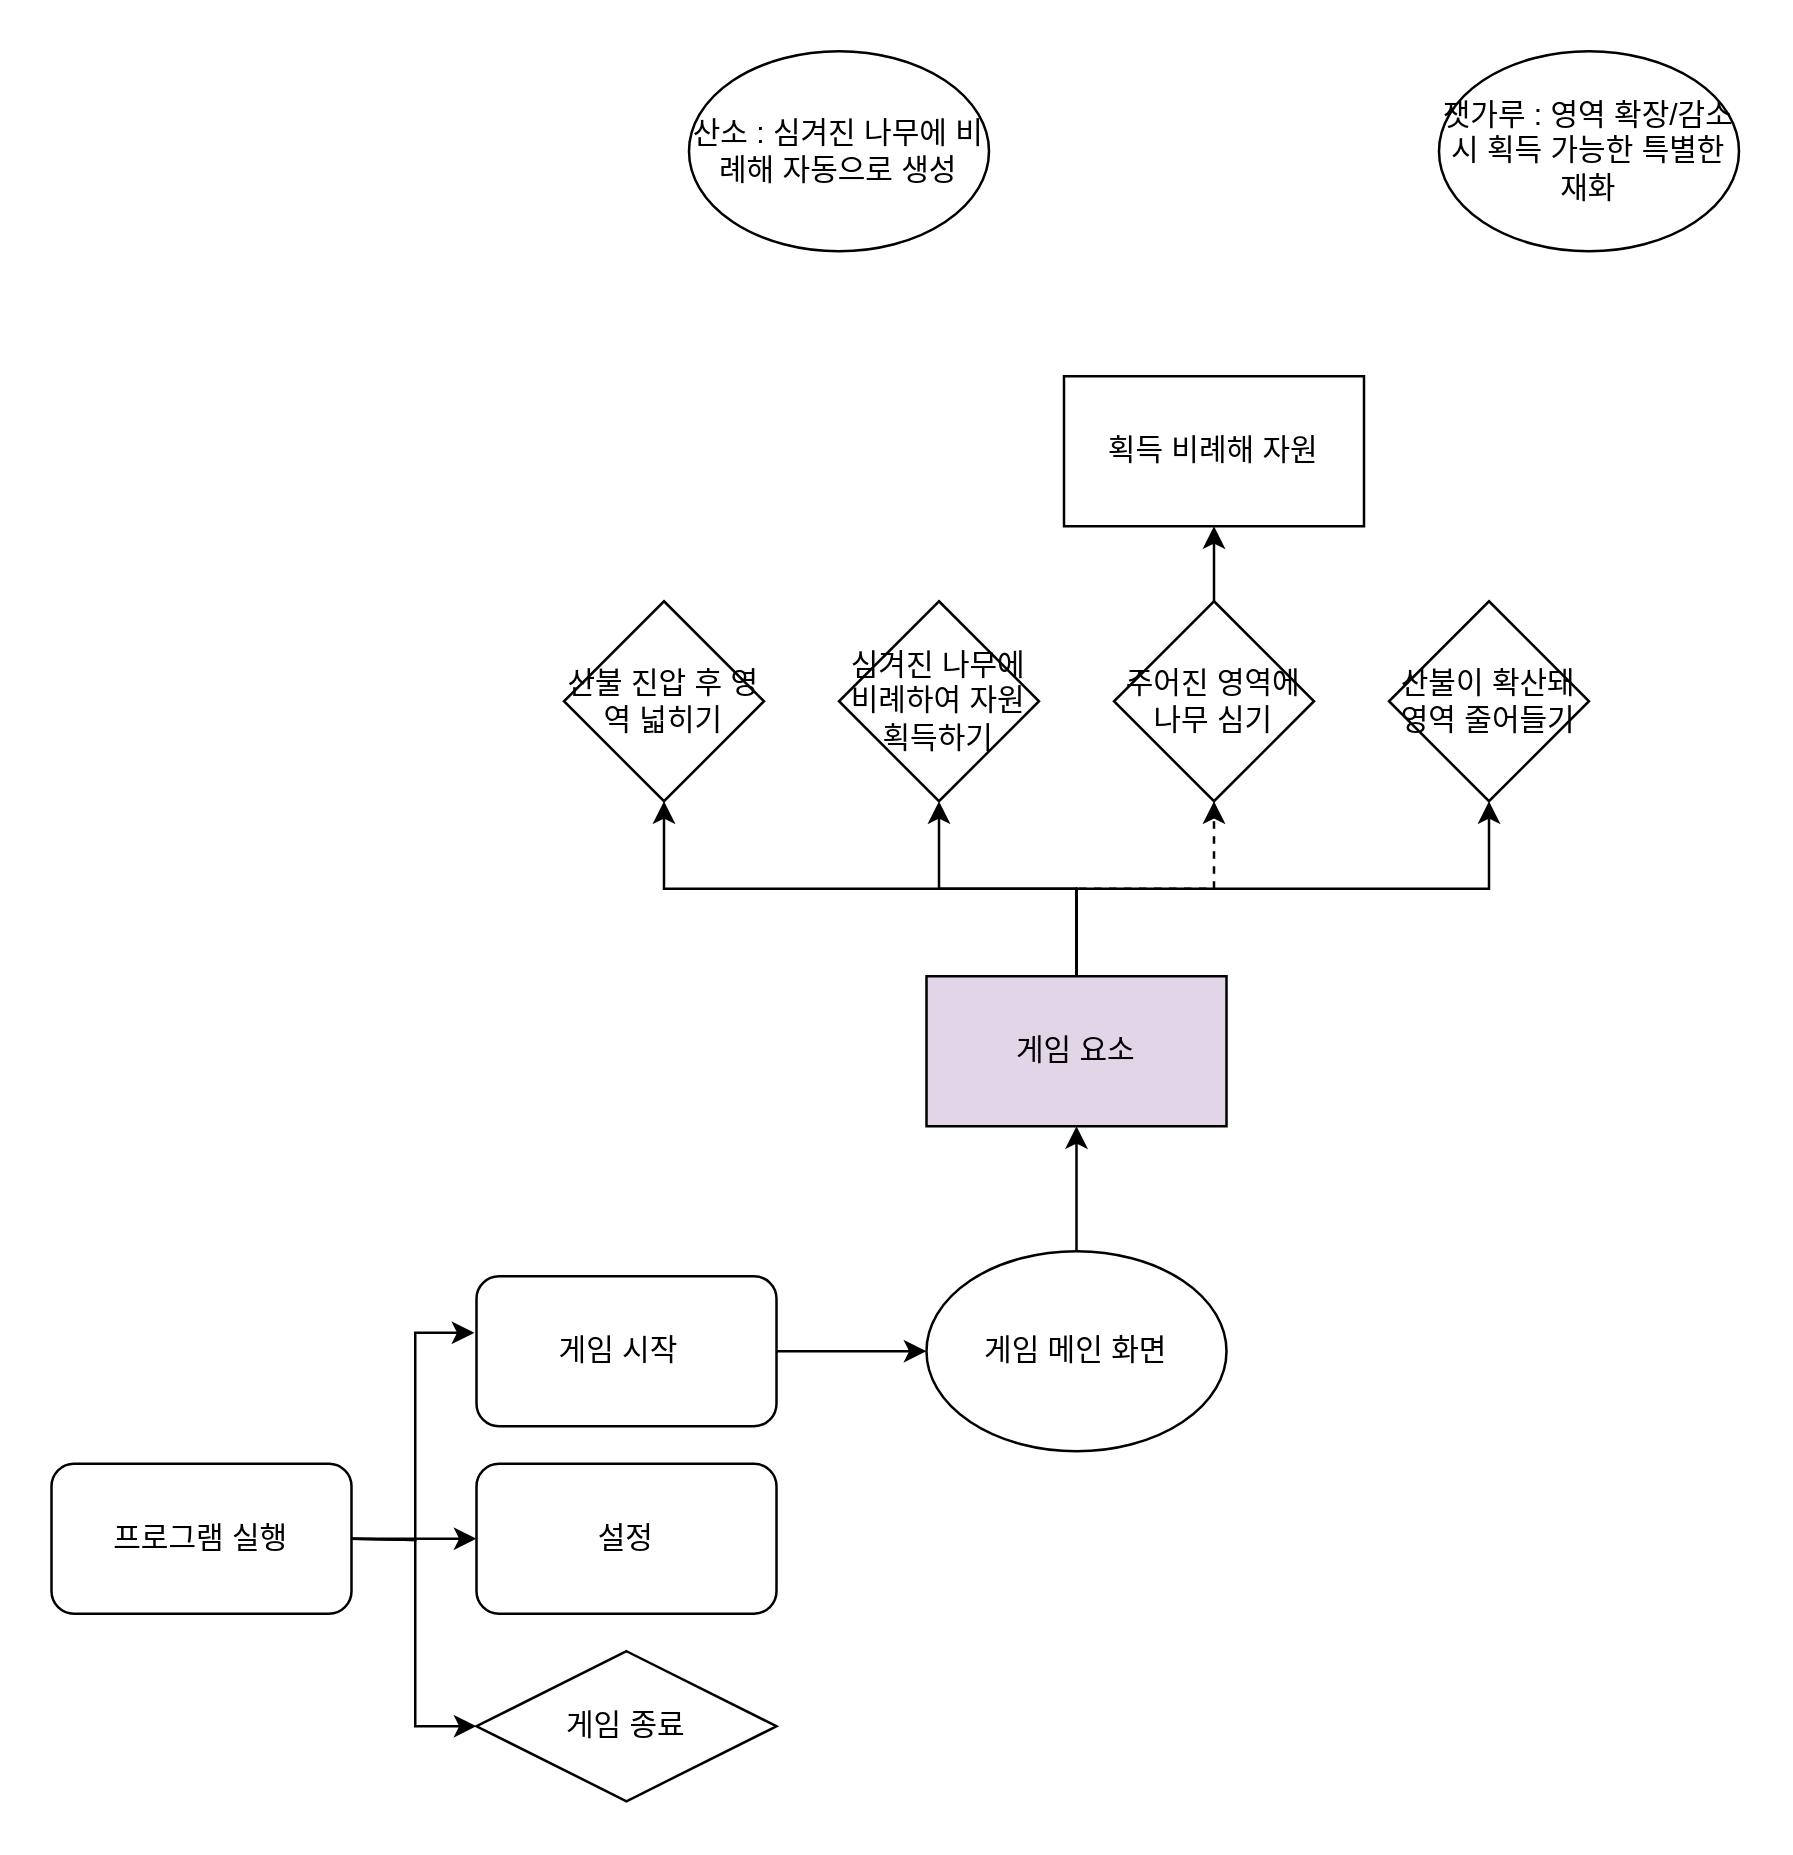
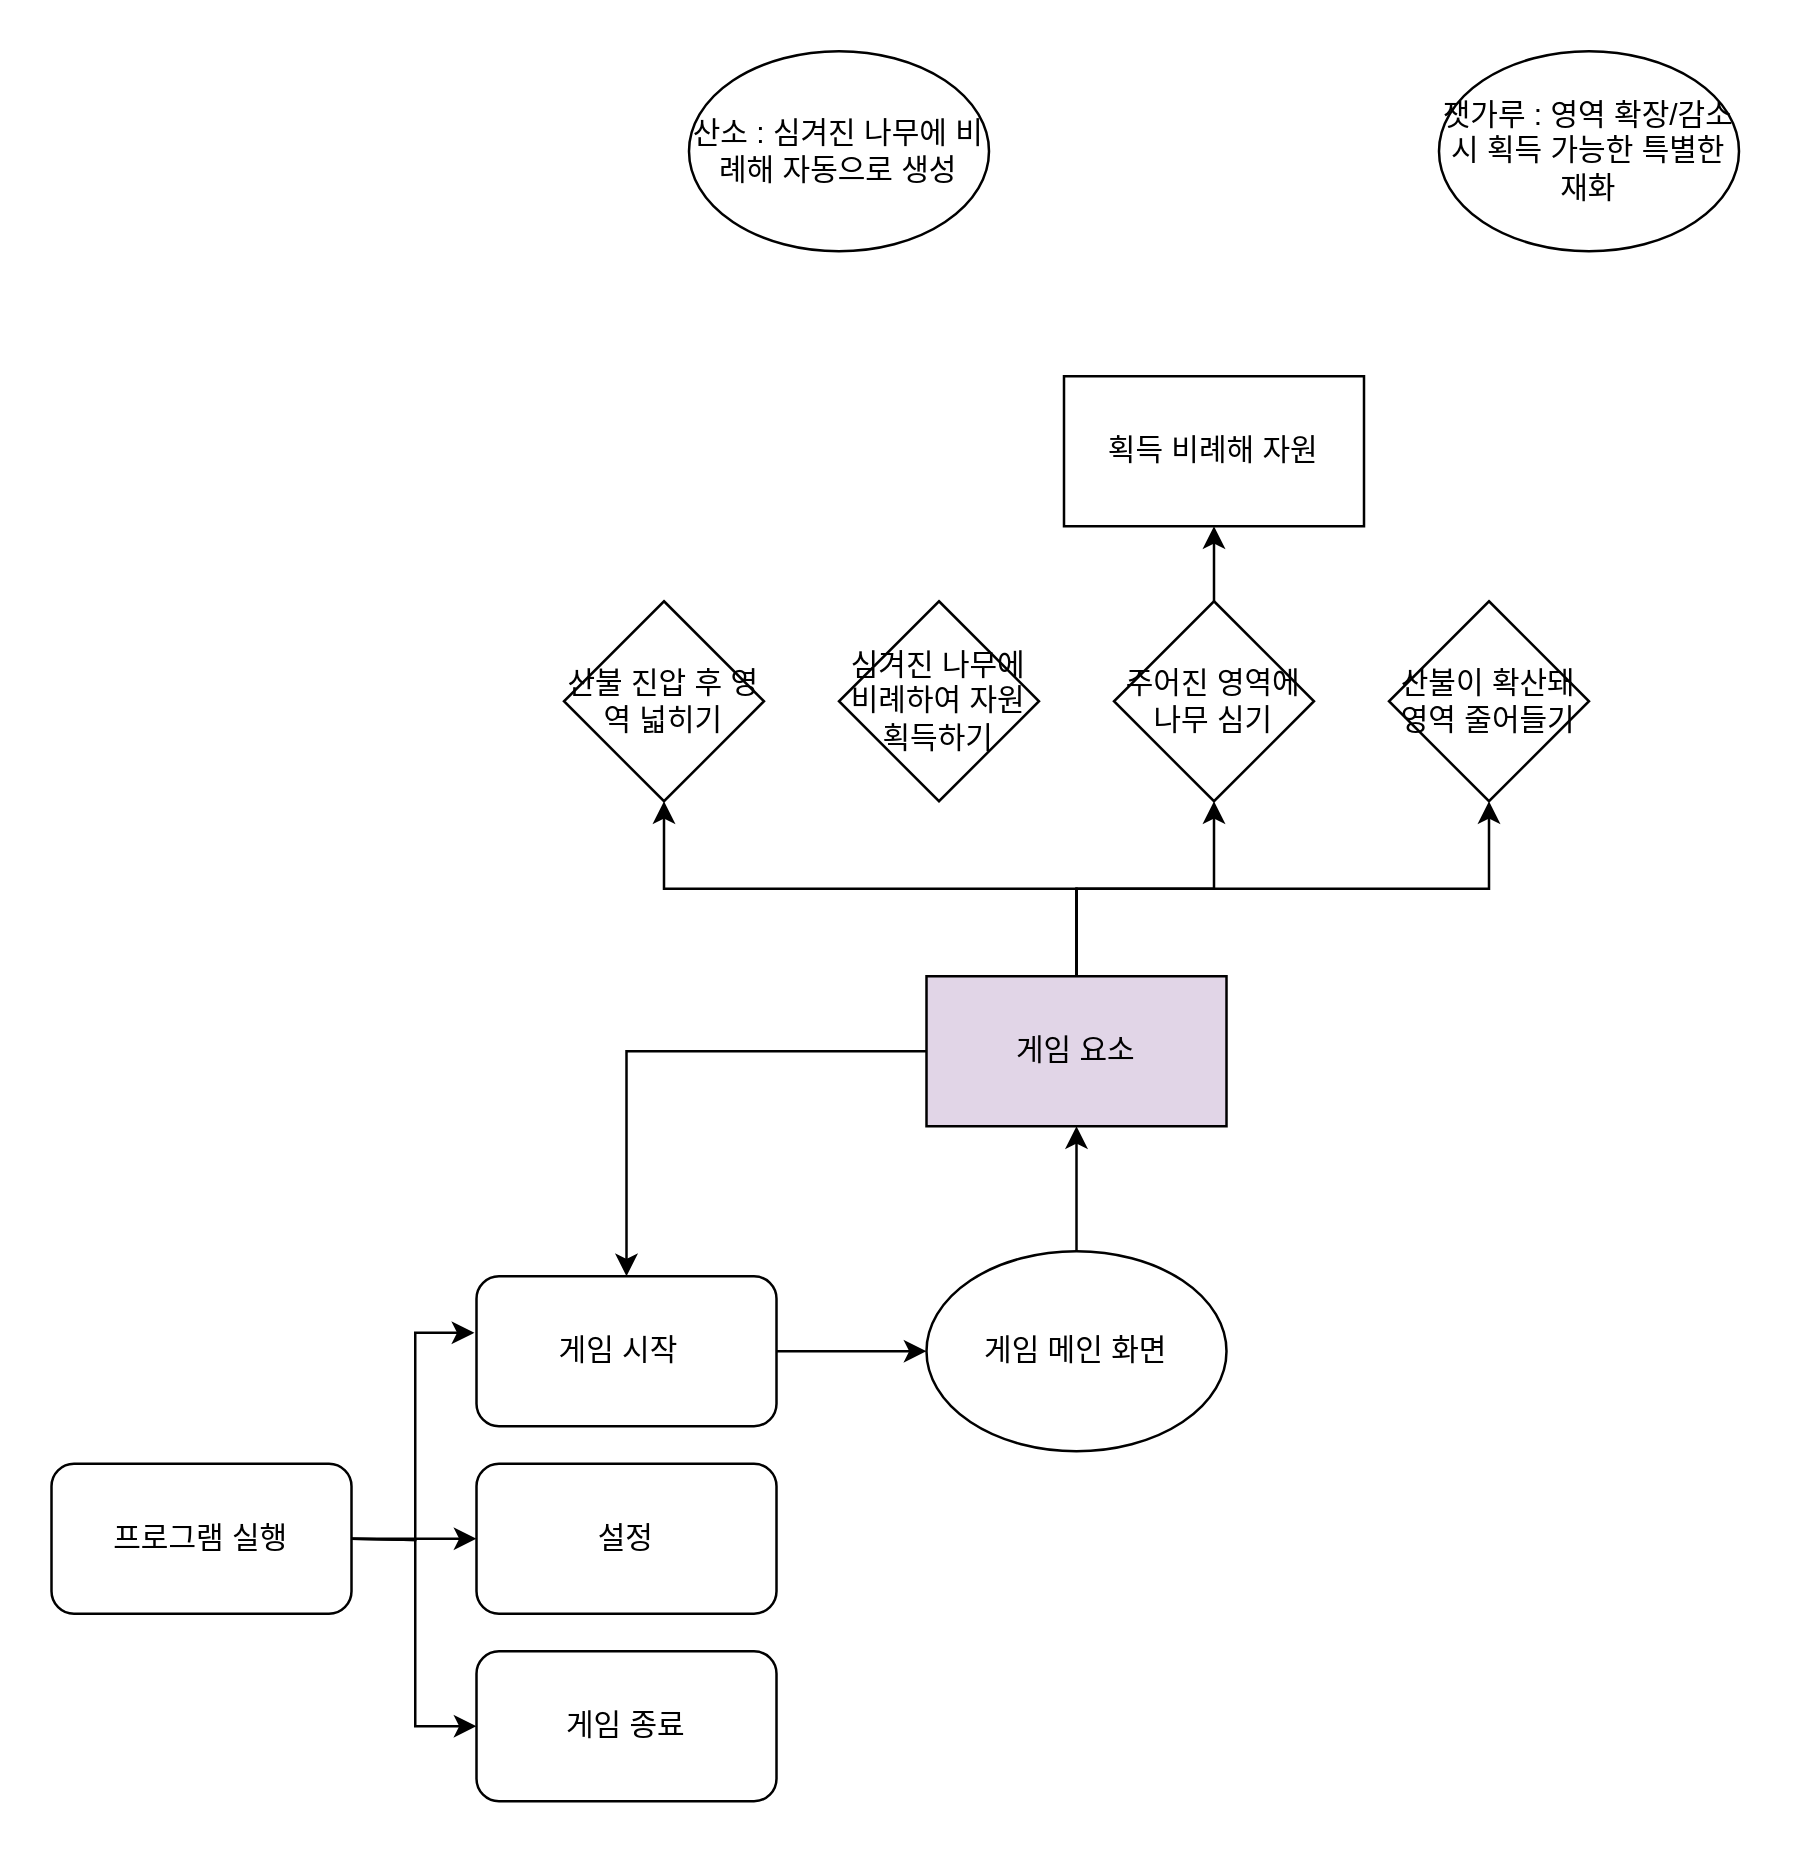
(1214, 849) -> (1214, 849)
(939, 850) -> (672, 1051)
(626, 1726) -> (626, 1726)
